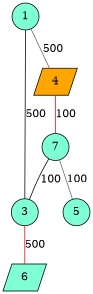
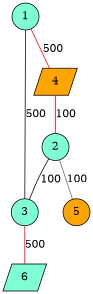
(40, 49) -> (40, 49)
(56, 147) -> (56, 147)
(77, 212) -> (77, 212)
